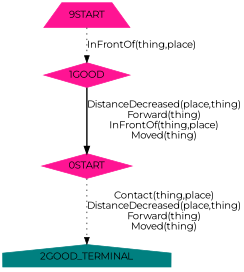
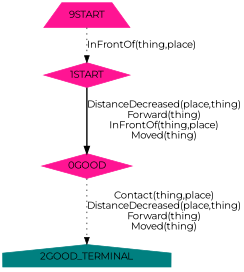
(87, 75) -> (87, 75)
(87, 166) -> (87, 166)
